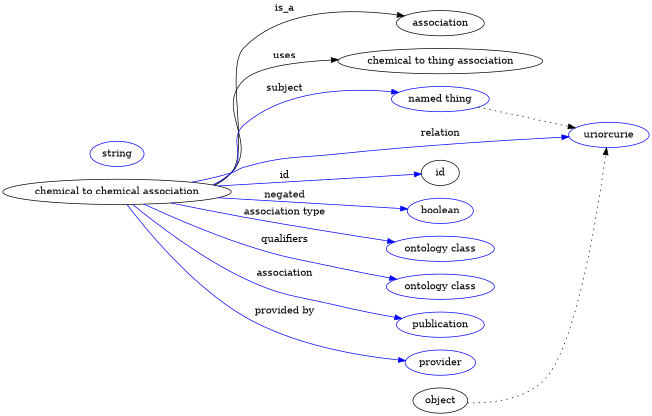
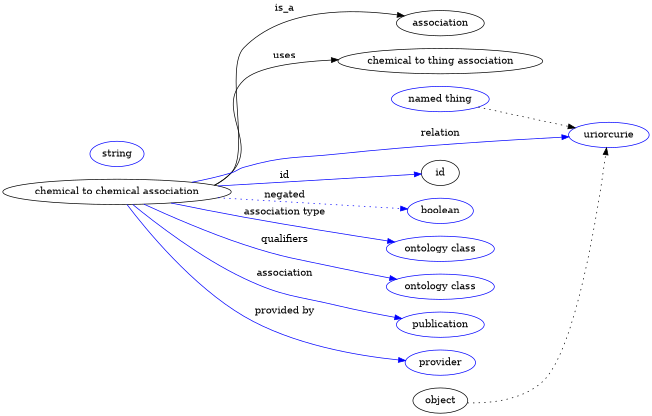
(279, 104) -> none
(309, 203) -> (309, 203)
